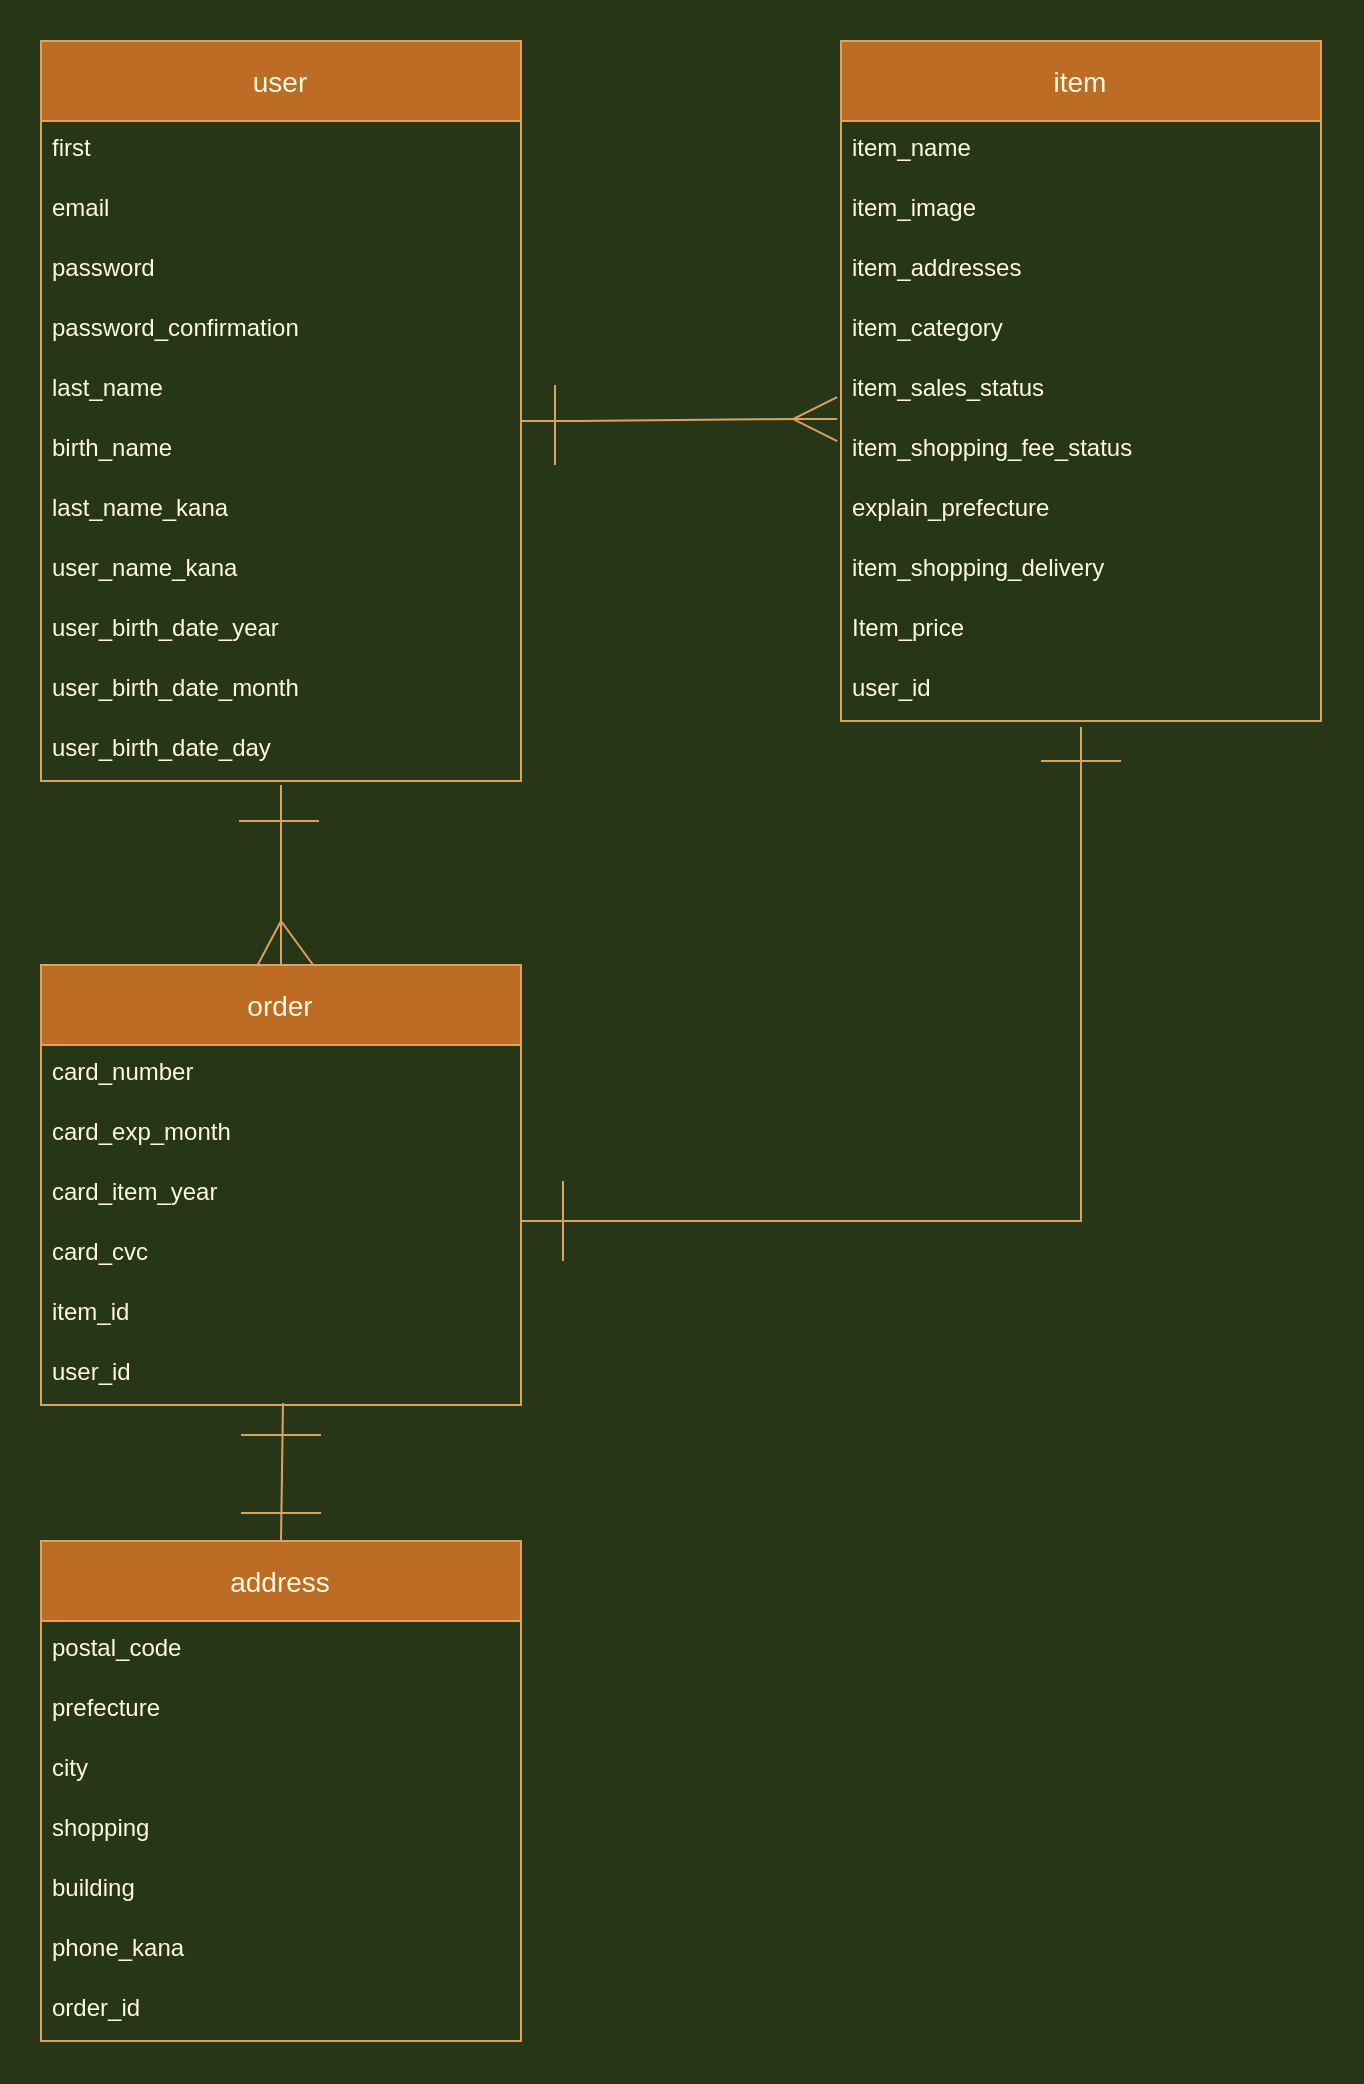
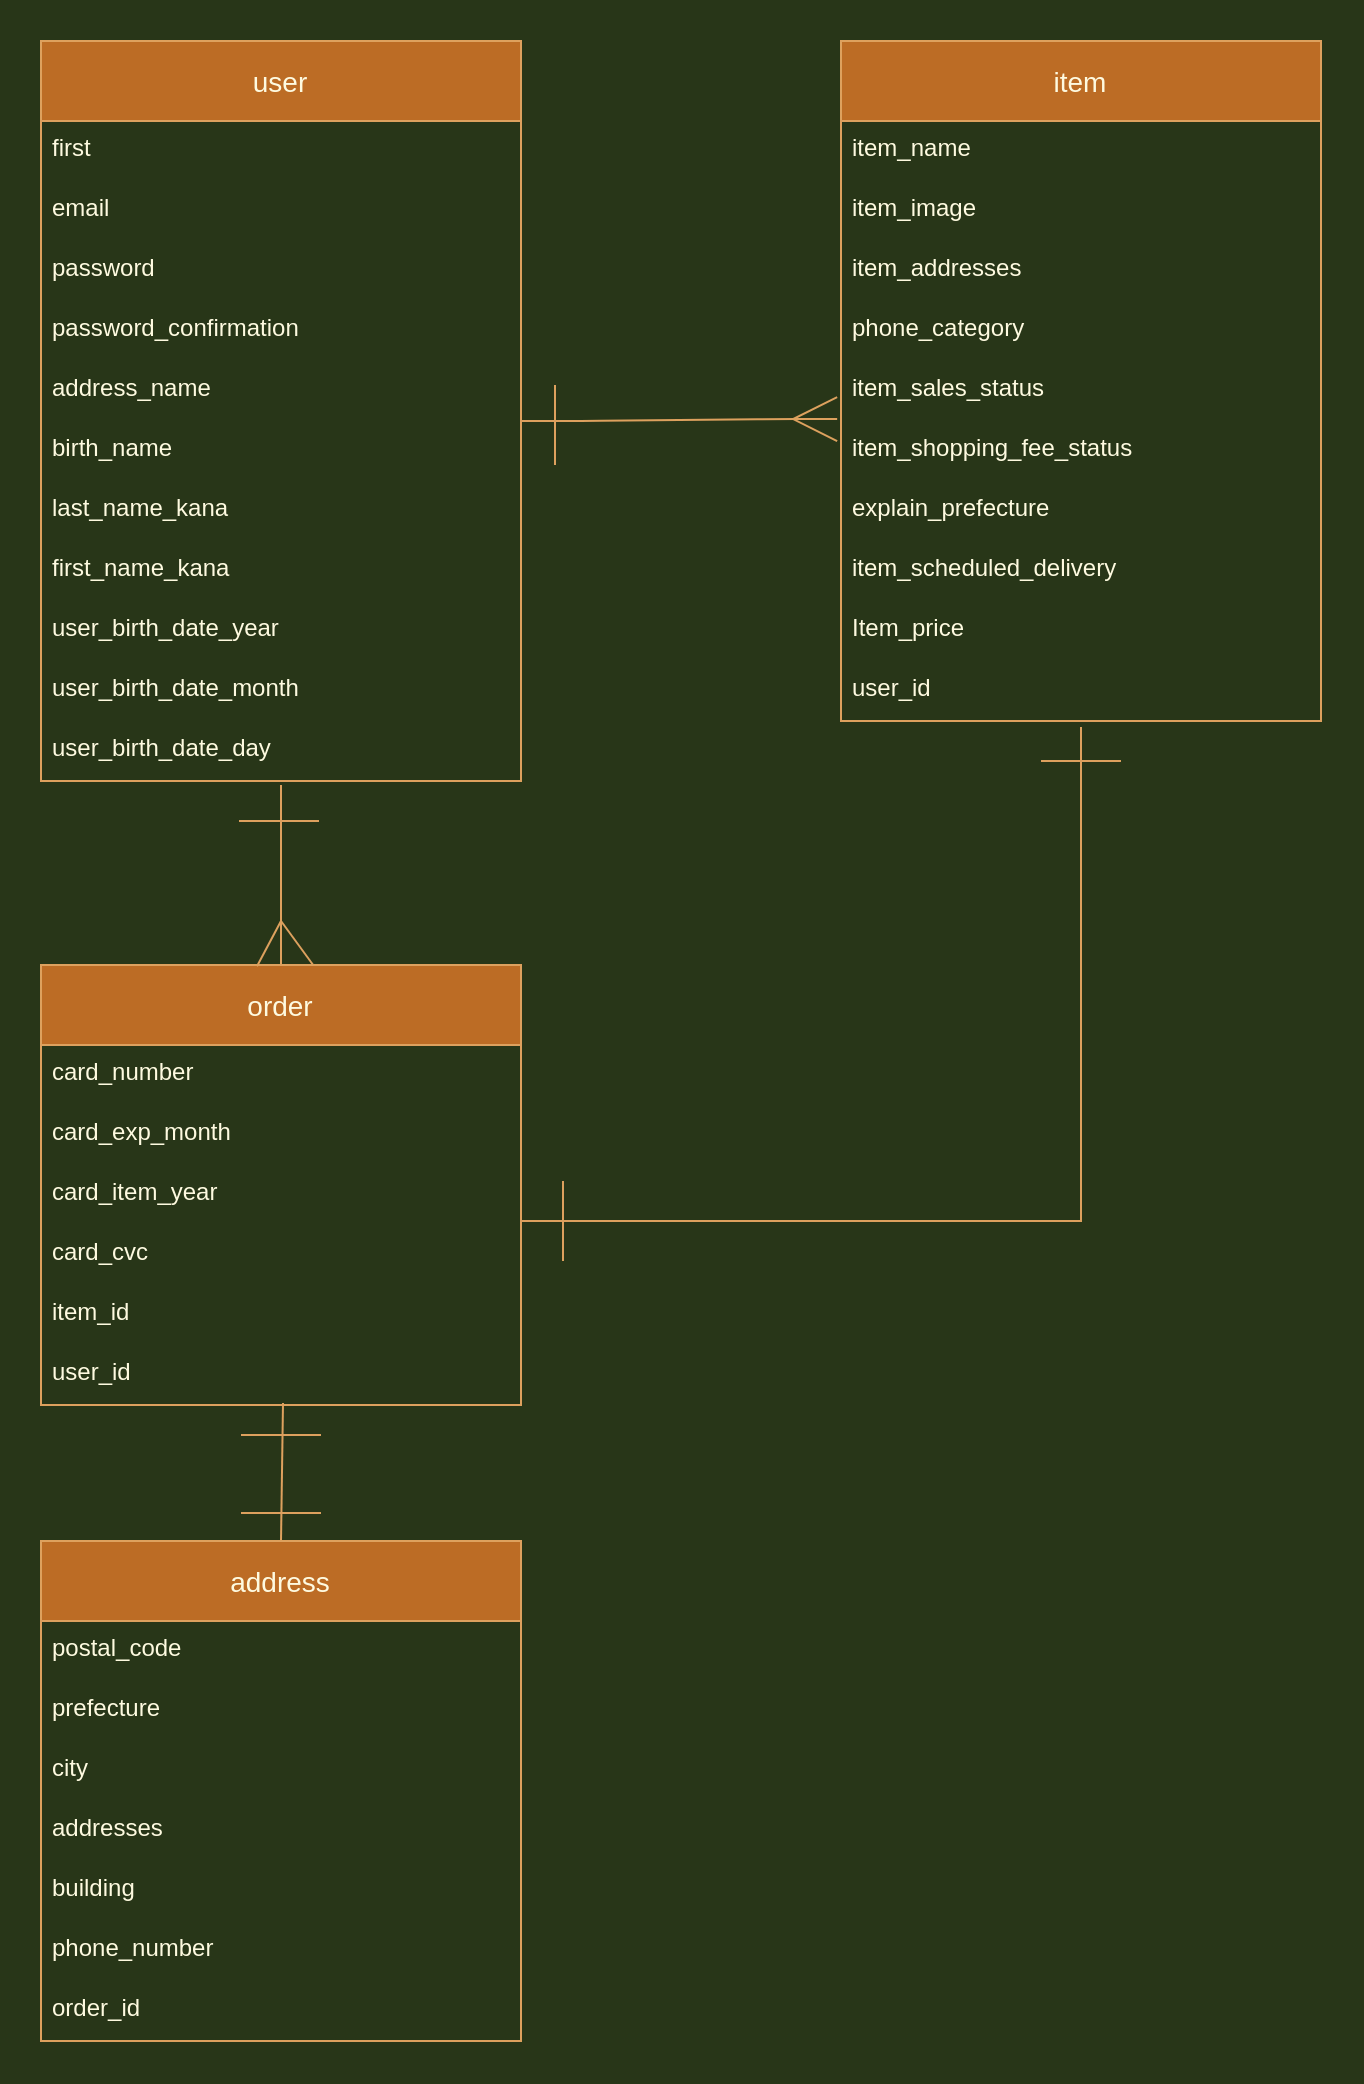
(936, 328) -> (946, 328)
(109, 388) -> (133, 388)
(146, 568) -> (150, 568)
(987, 568) -> (994, 568)
(103, 1828) -> (112, 1828)
(119, 1948) -> (133, 1948)
